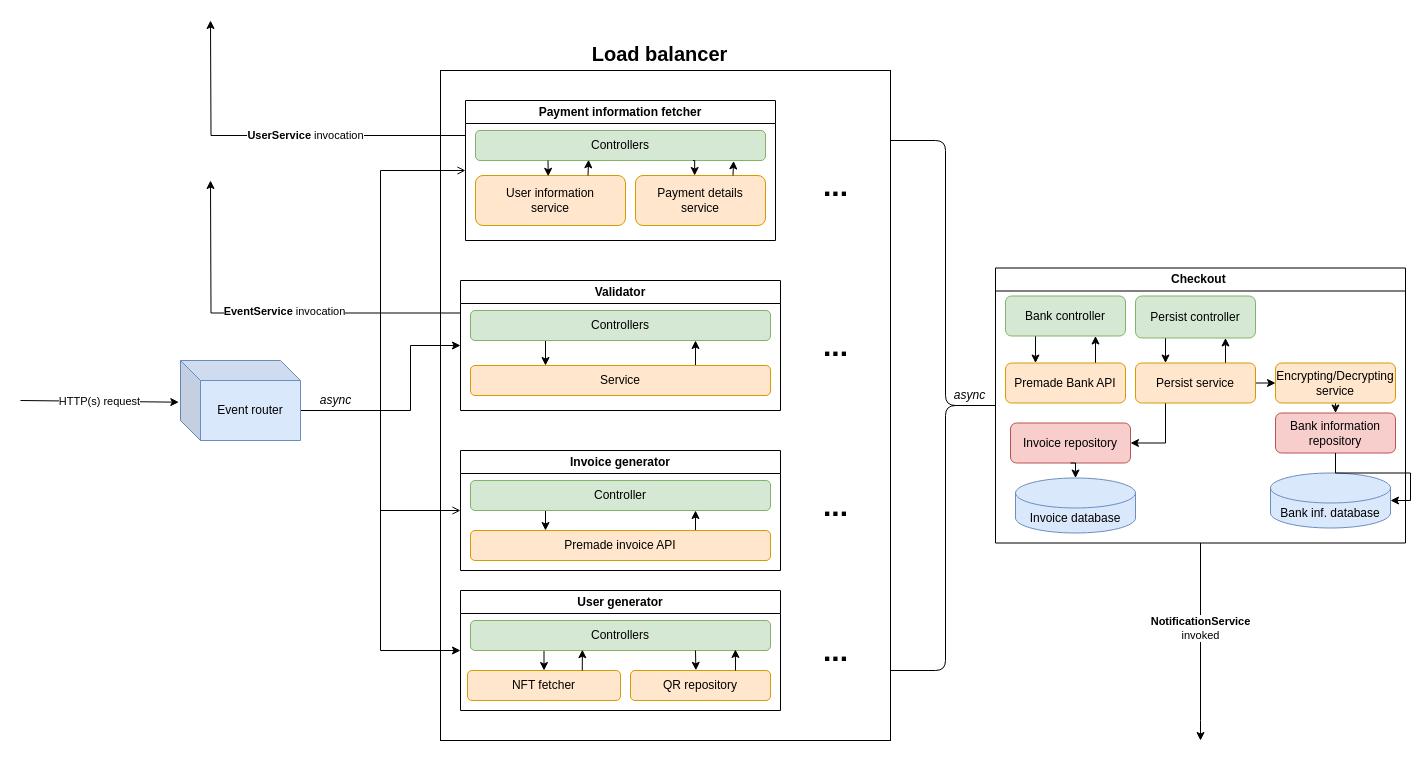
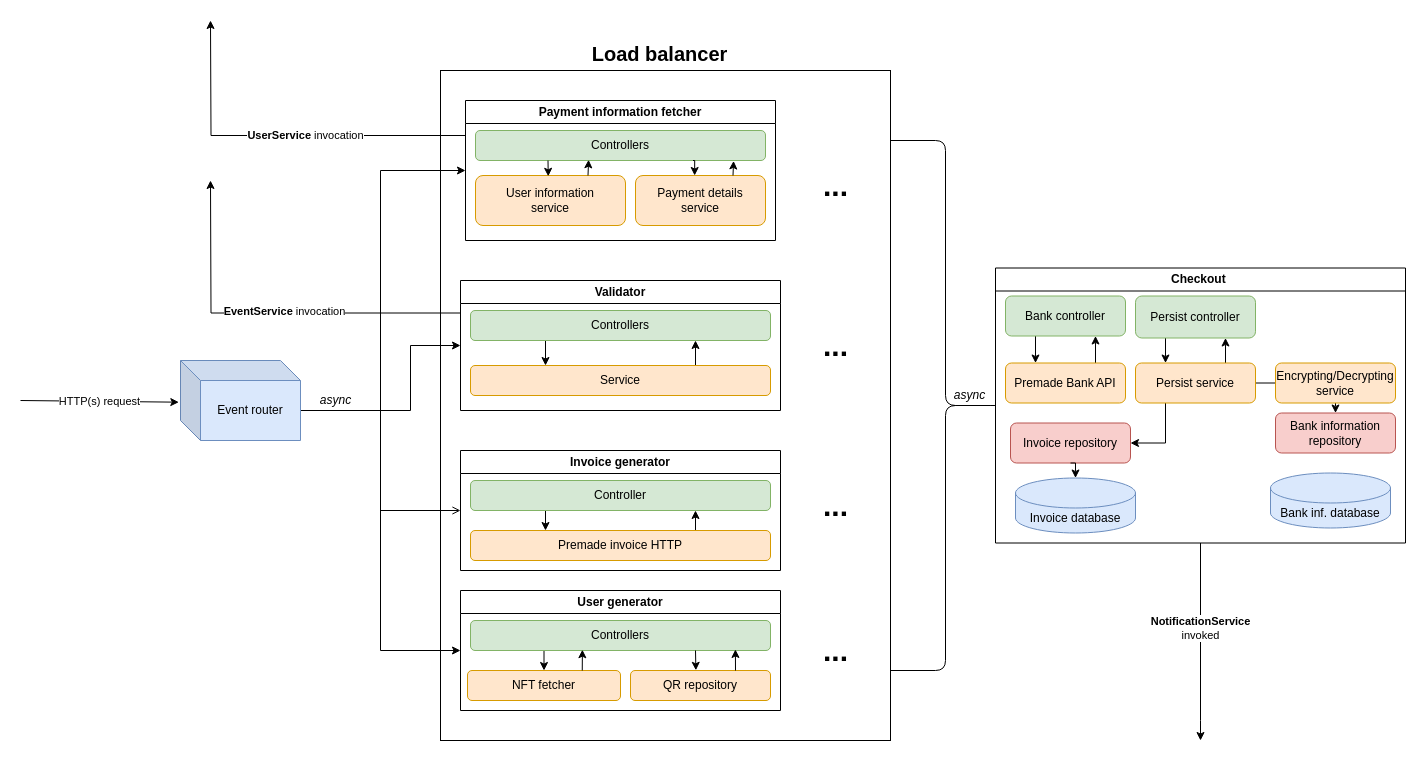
(459, 171) -> (457, 171)
(1267, 383) -> (1269, 383)
(1402, 473) -> none
(621, 546) -> (621, 546)
